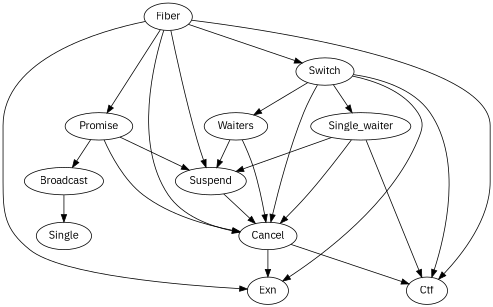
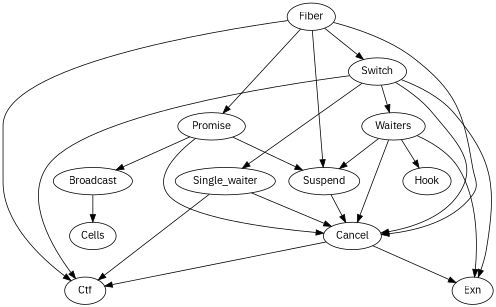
(283, 155) -> none
none -> (427, 181)
(4, 205) -> (469, 191)
(64, 236) -> (93, 236)
